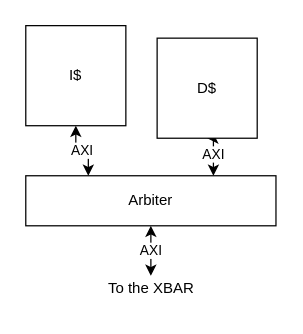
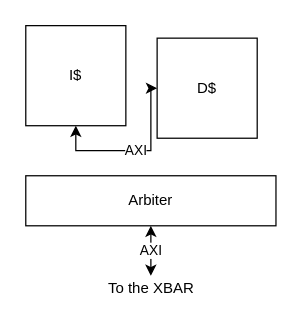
(85, 151) -> (140, 151)
(213, 152) -> none
